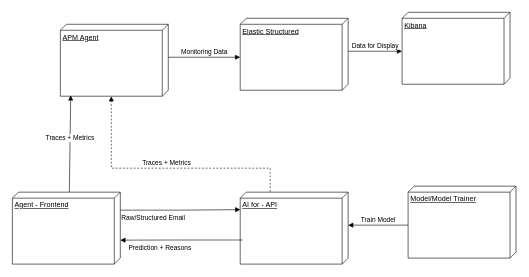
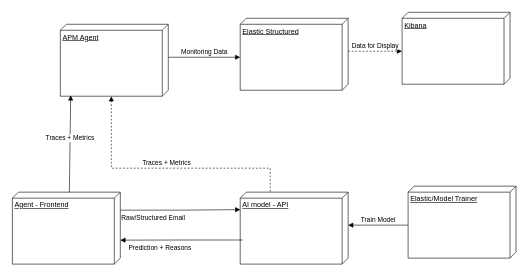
(372, 51) -> (372, 51)
(445, 200) -> (448, 200)
(264, 206) -> (267, 206)
